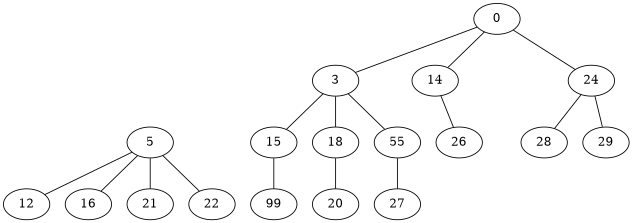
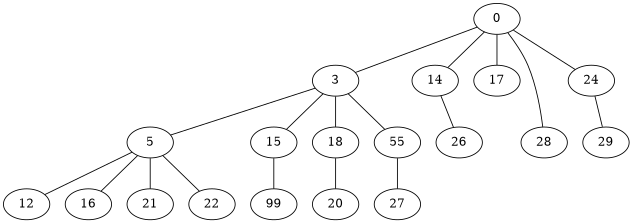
none -> (497, 81)
none -> (243, 112)
(568, 112) -> (532, 77)
